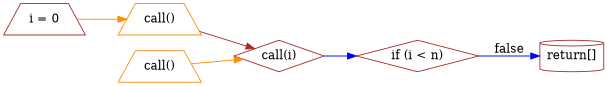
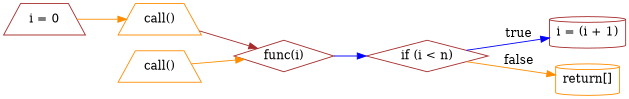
none -> (588, 32)
(279, 56) -> (284, 56)
(505, 56) -> (507, 68)
(572, 56) -> (588, 80)
